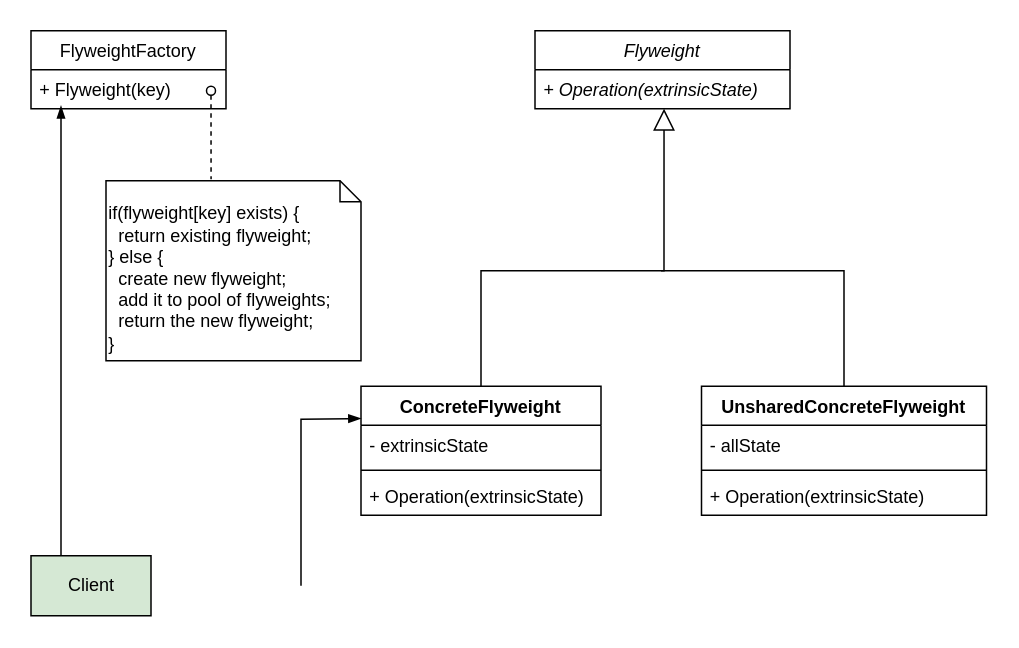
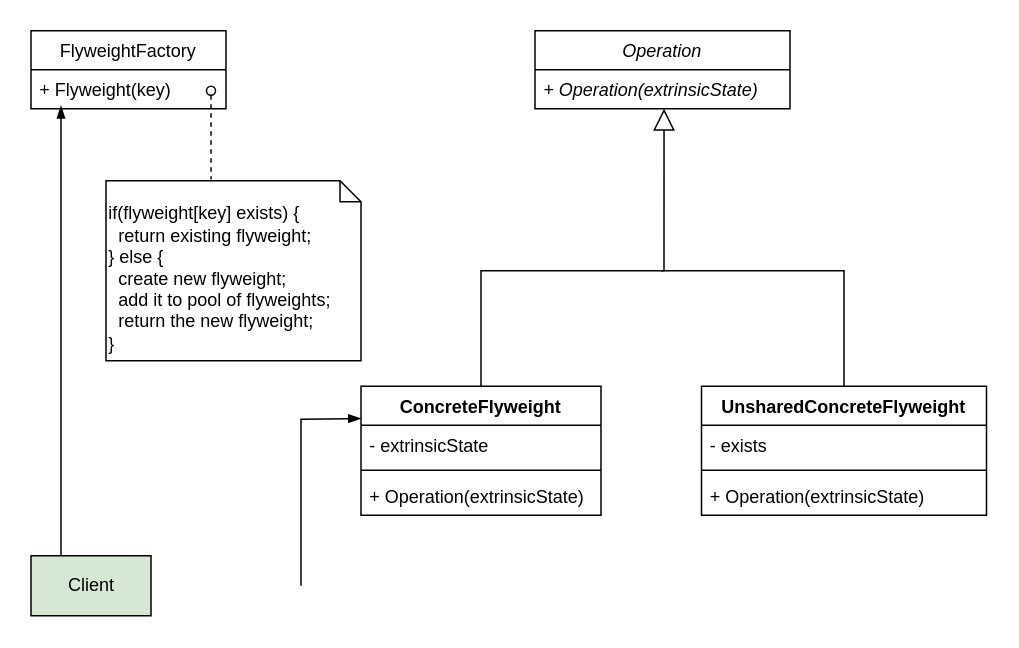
(662, 51) -> (662, 51)
(753, 446) -> (745, 446)
